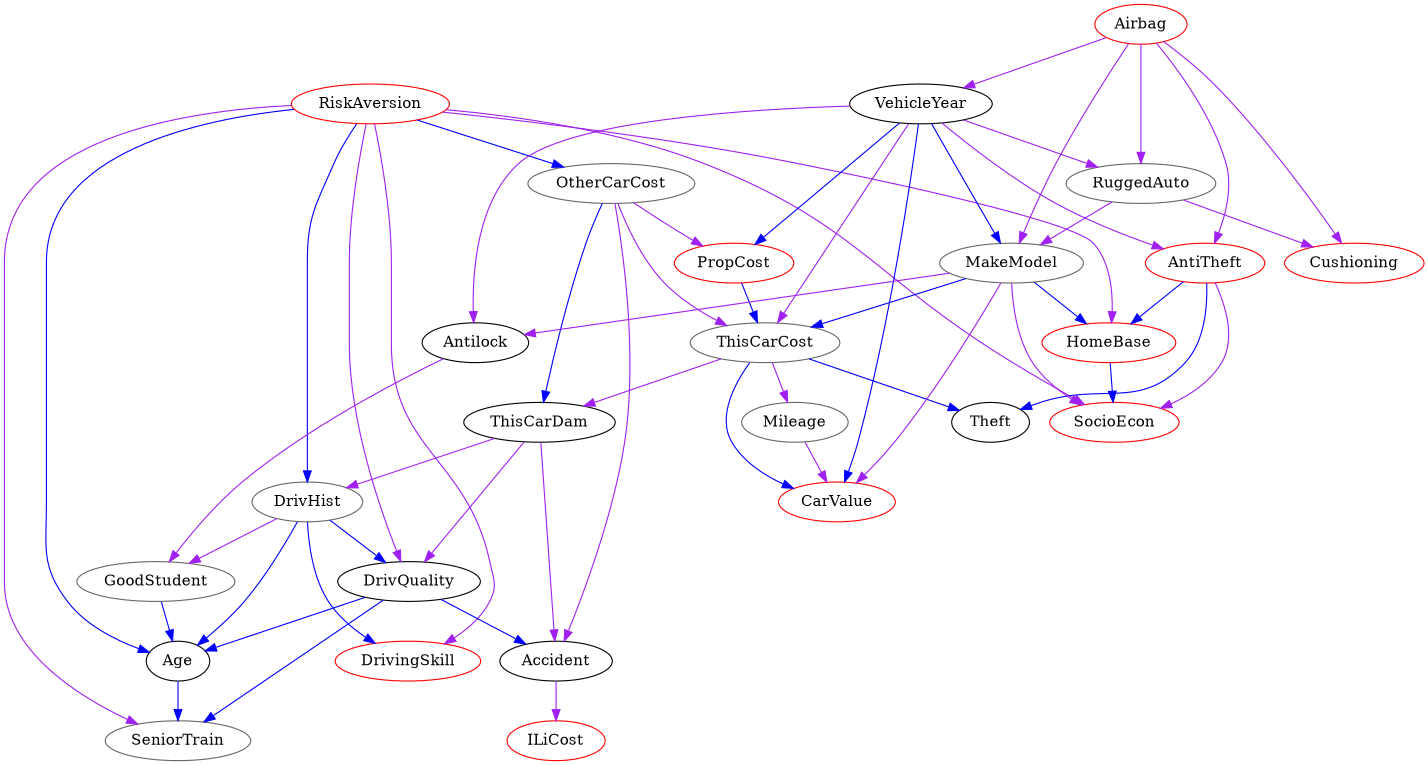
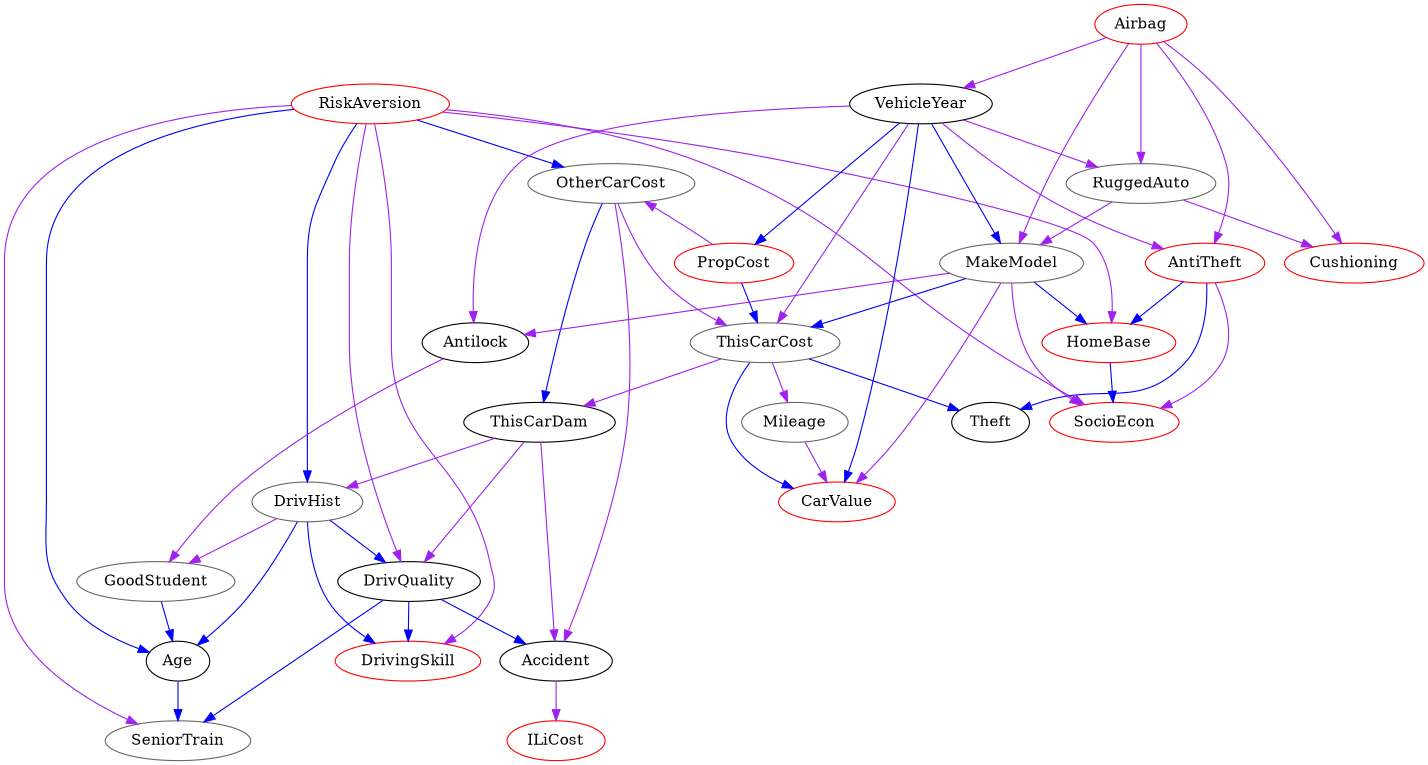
(663, 222) -> (684, 226)
(291, 622) -> (409, 616)
